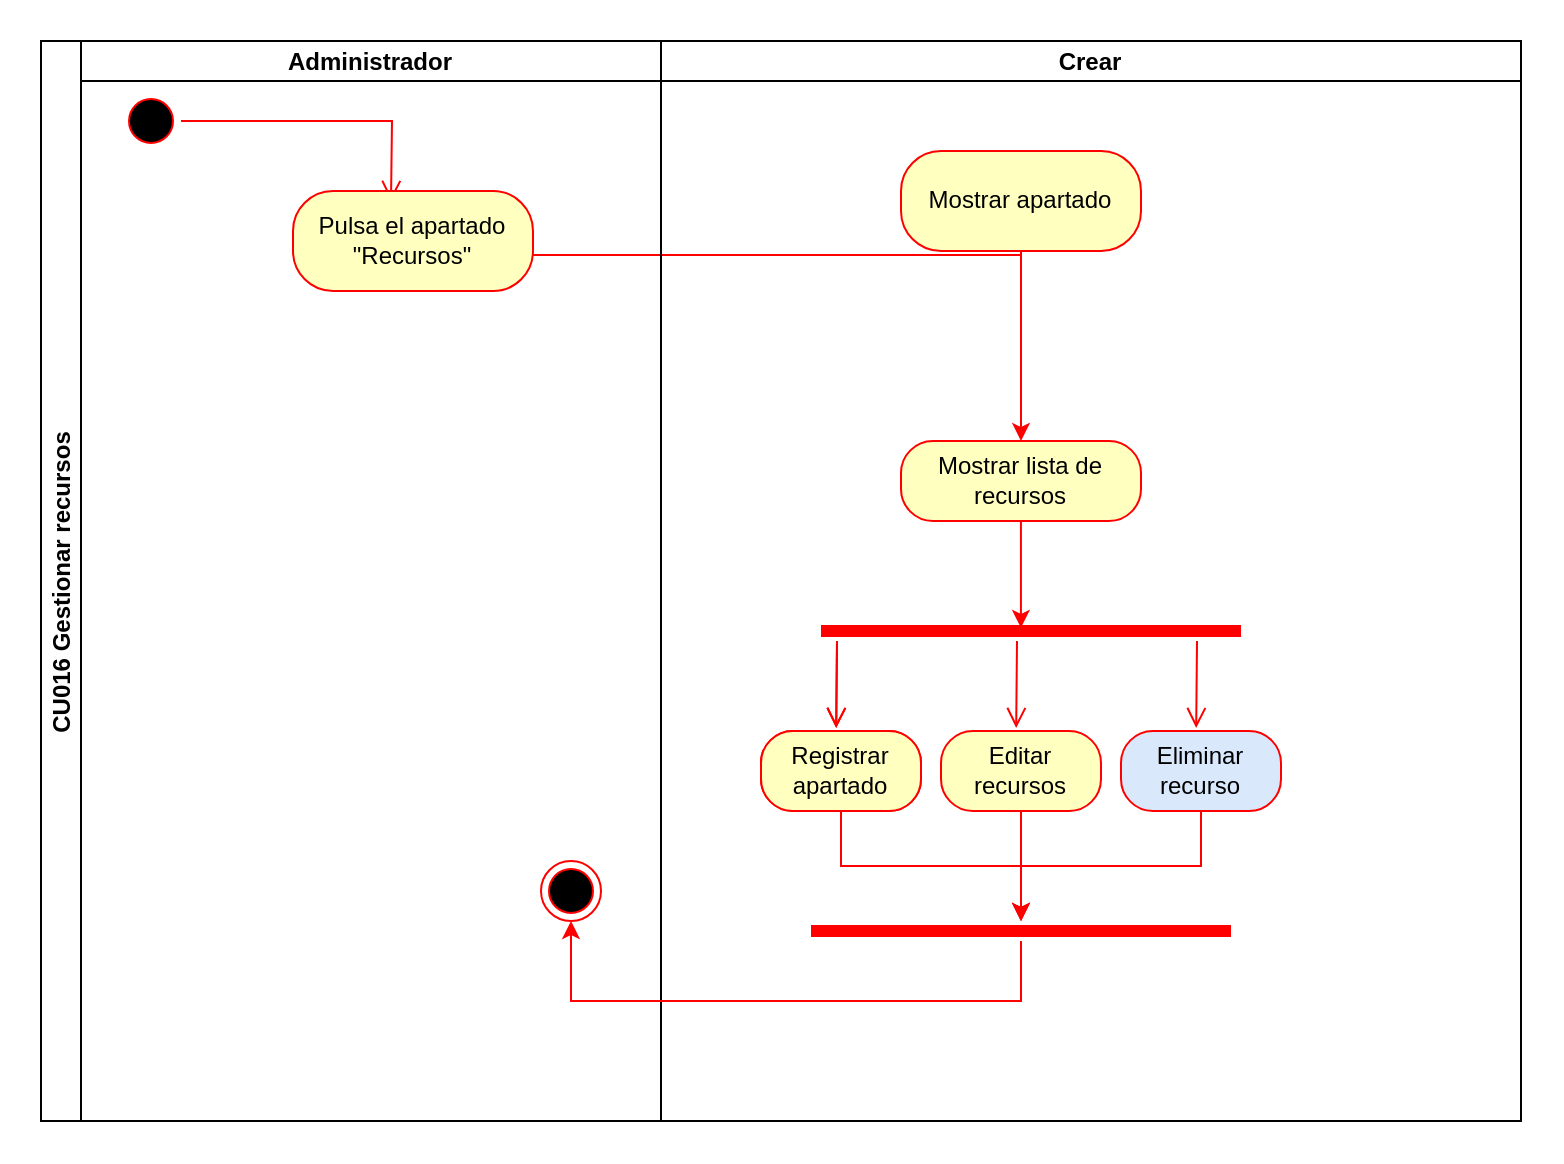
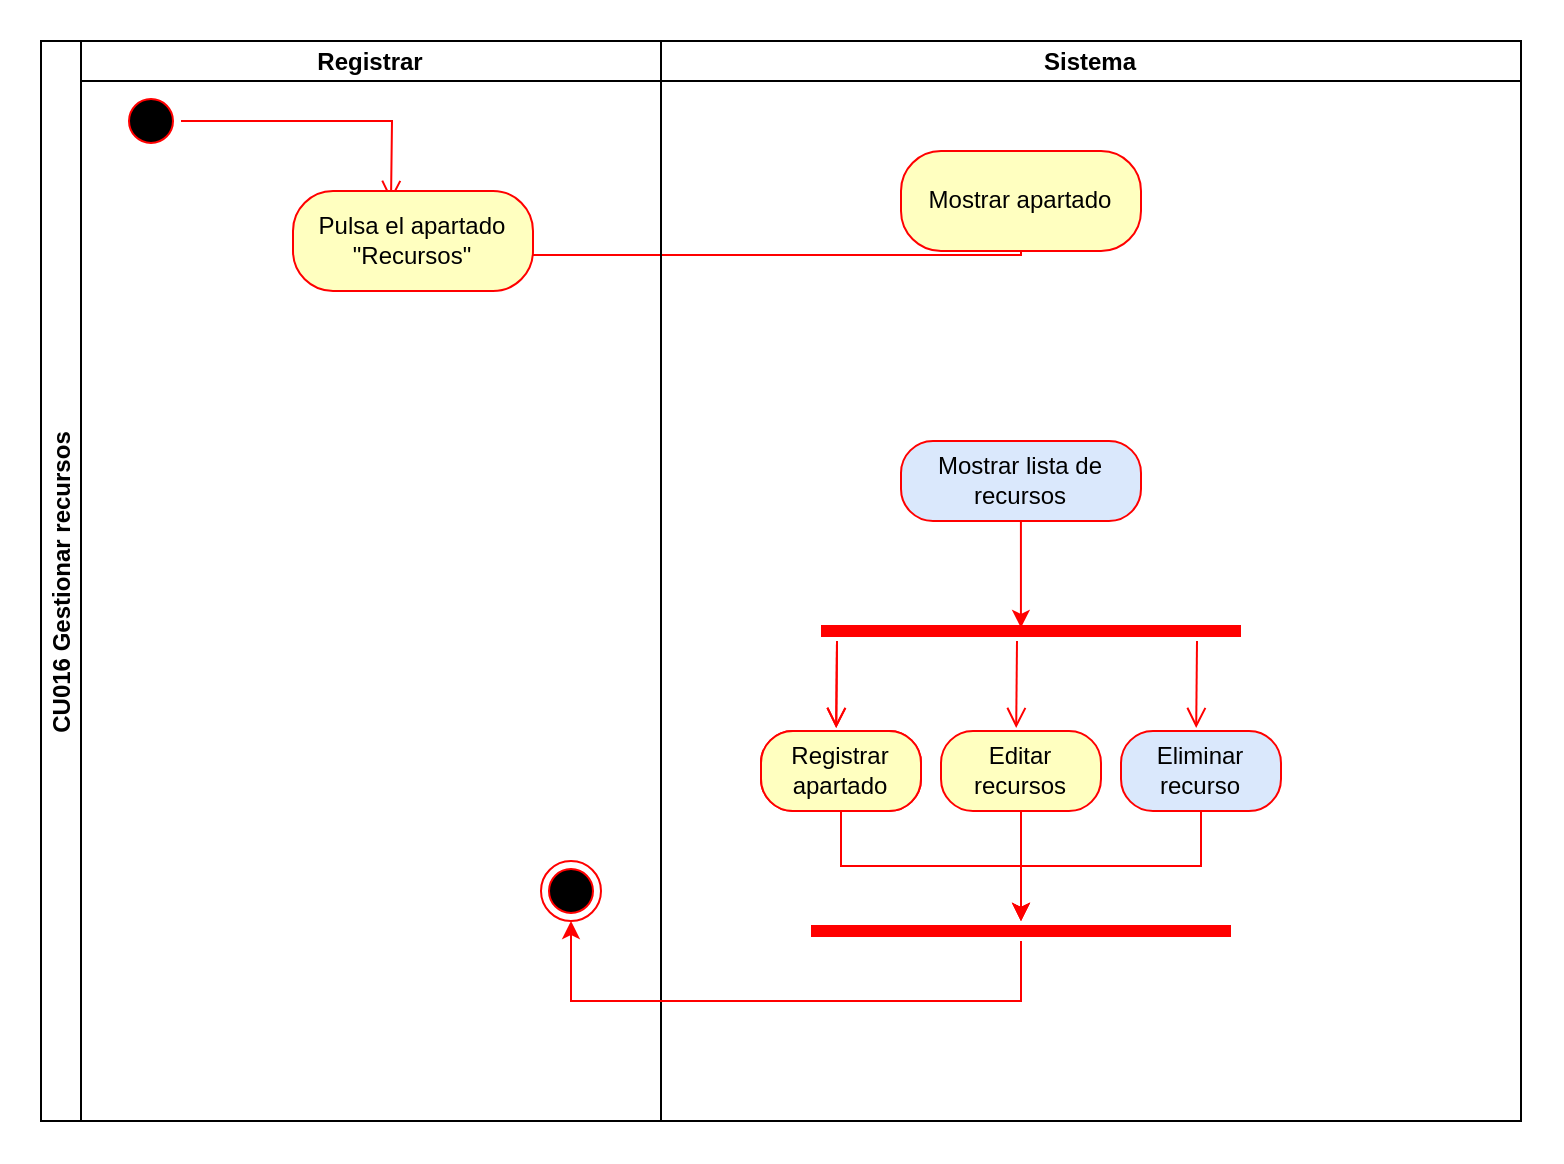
(370, 62) -> (370, 62)
(1090, 62) -> (1090, 62)
(1021, 343) -> none
(1021, 481) -> (1021, 481)
